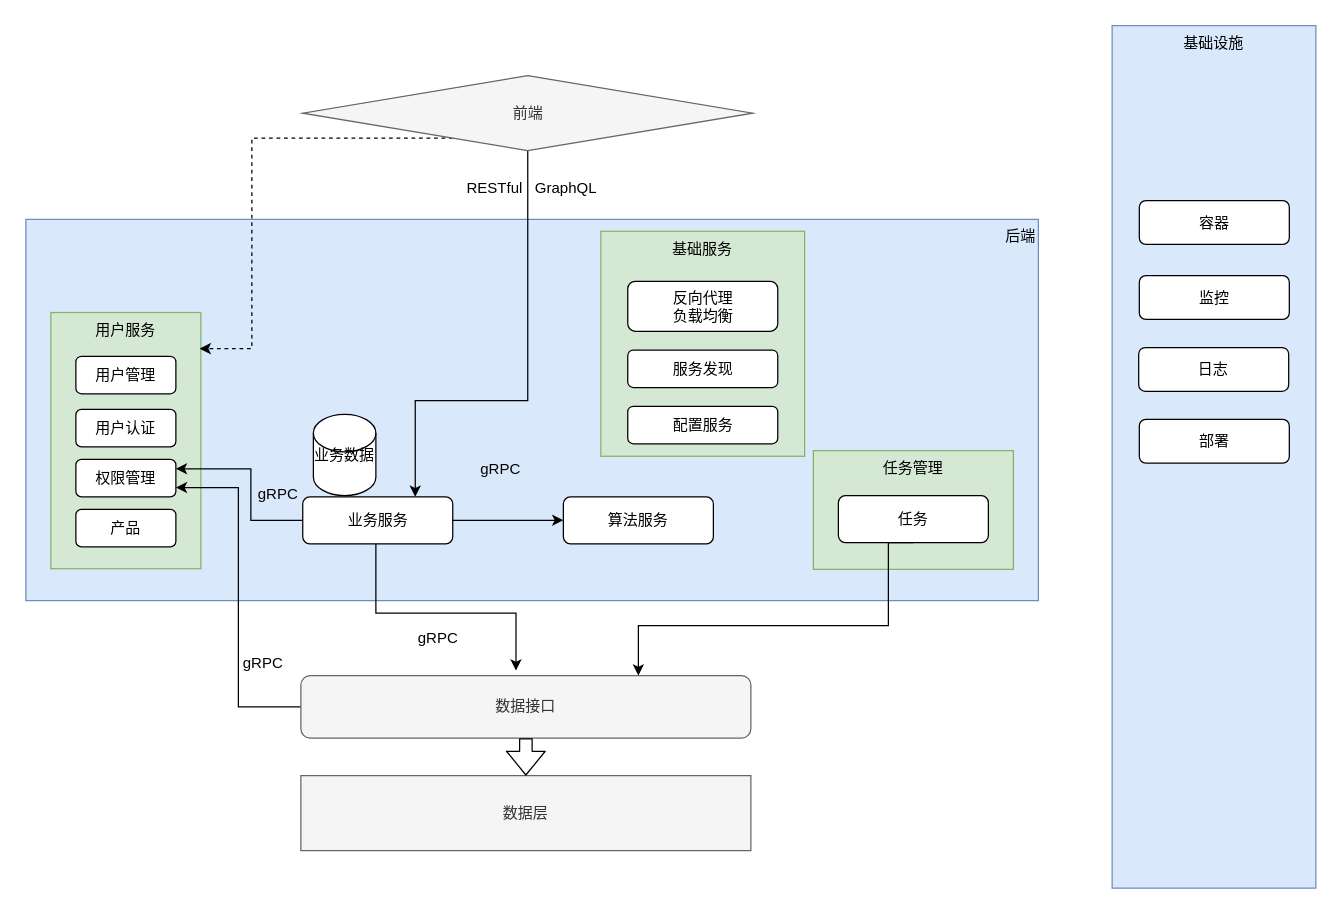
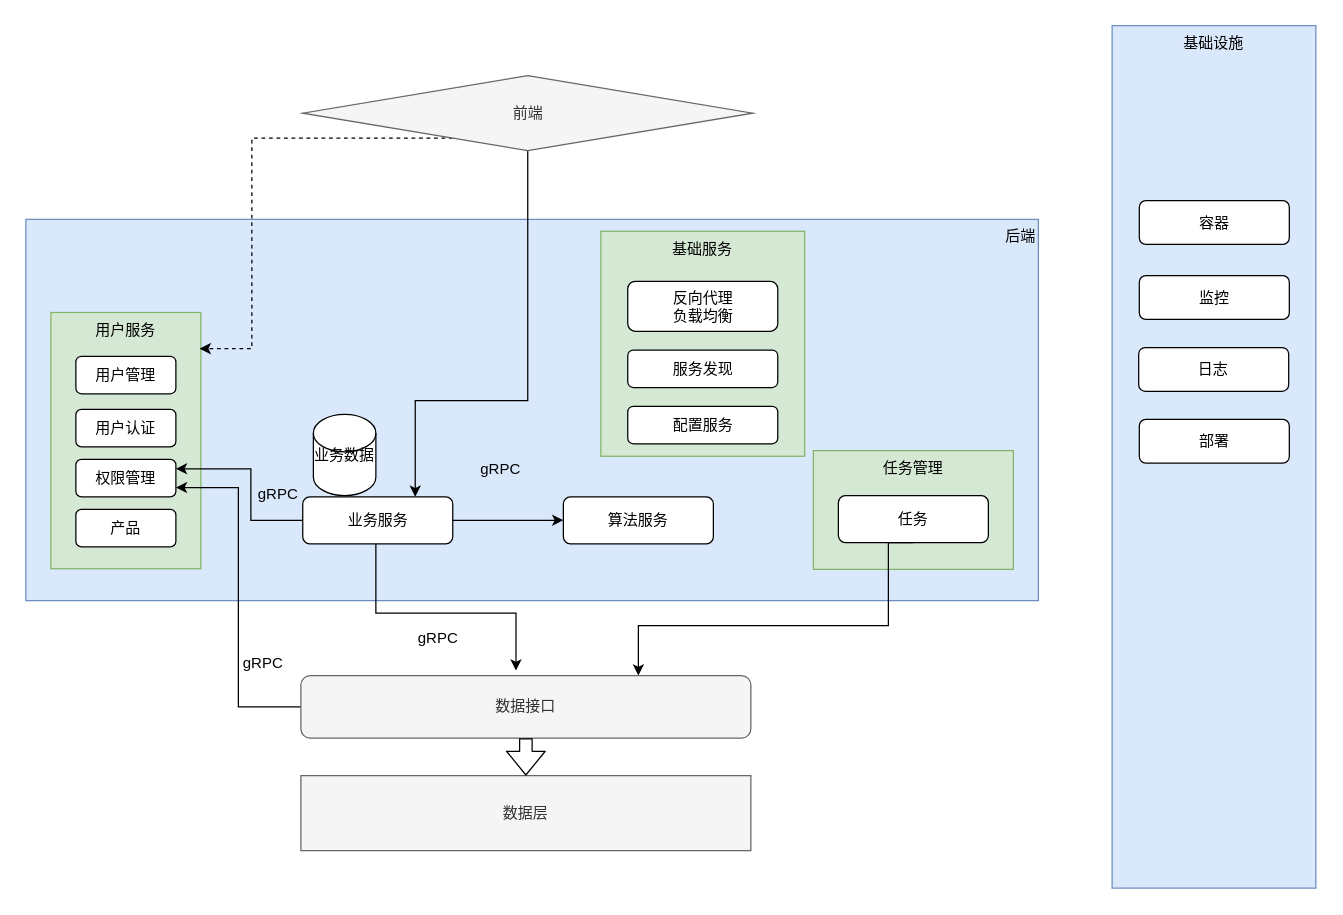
(532, 188) -> none
